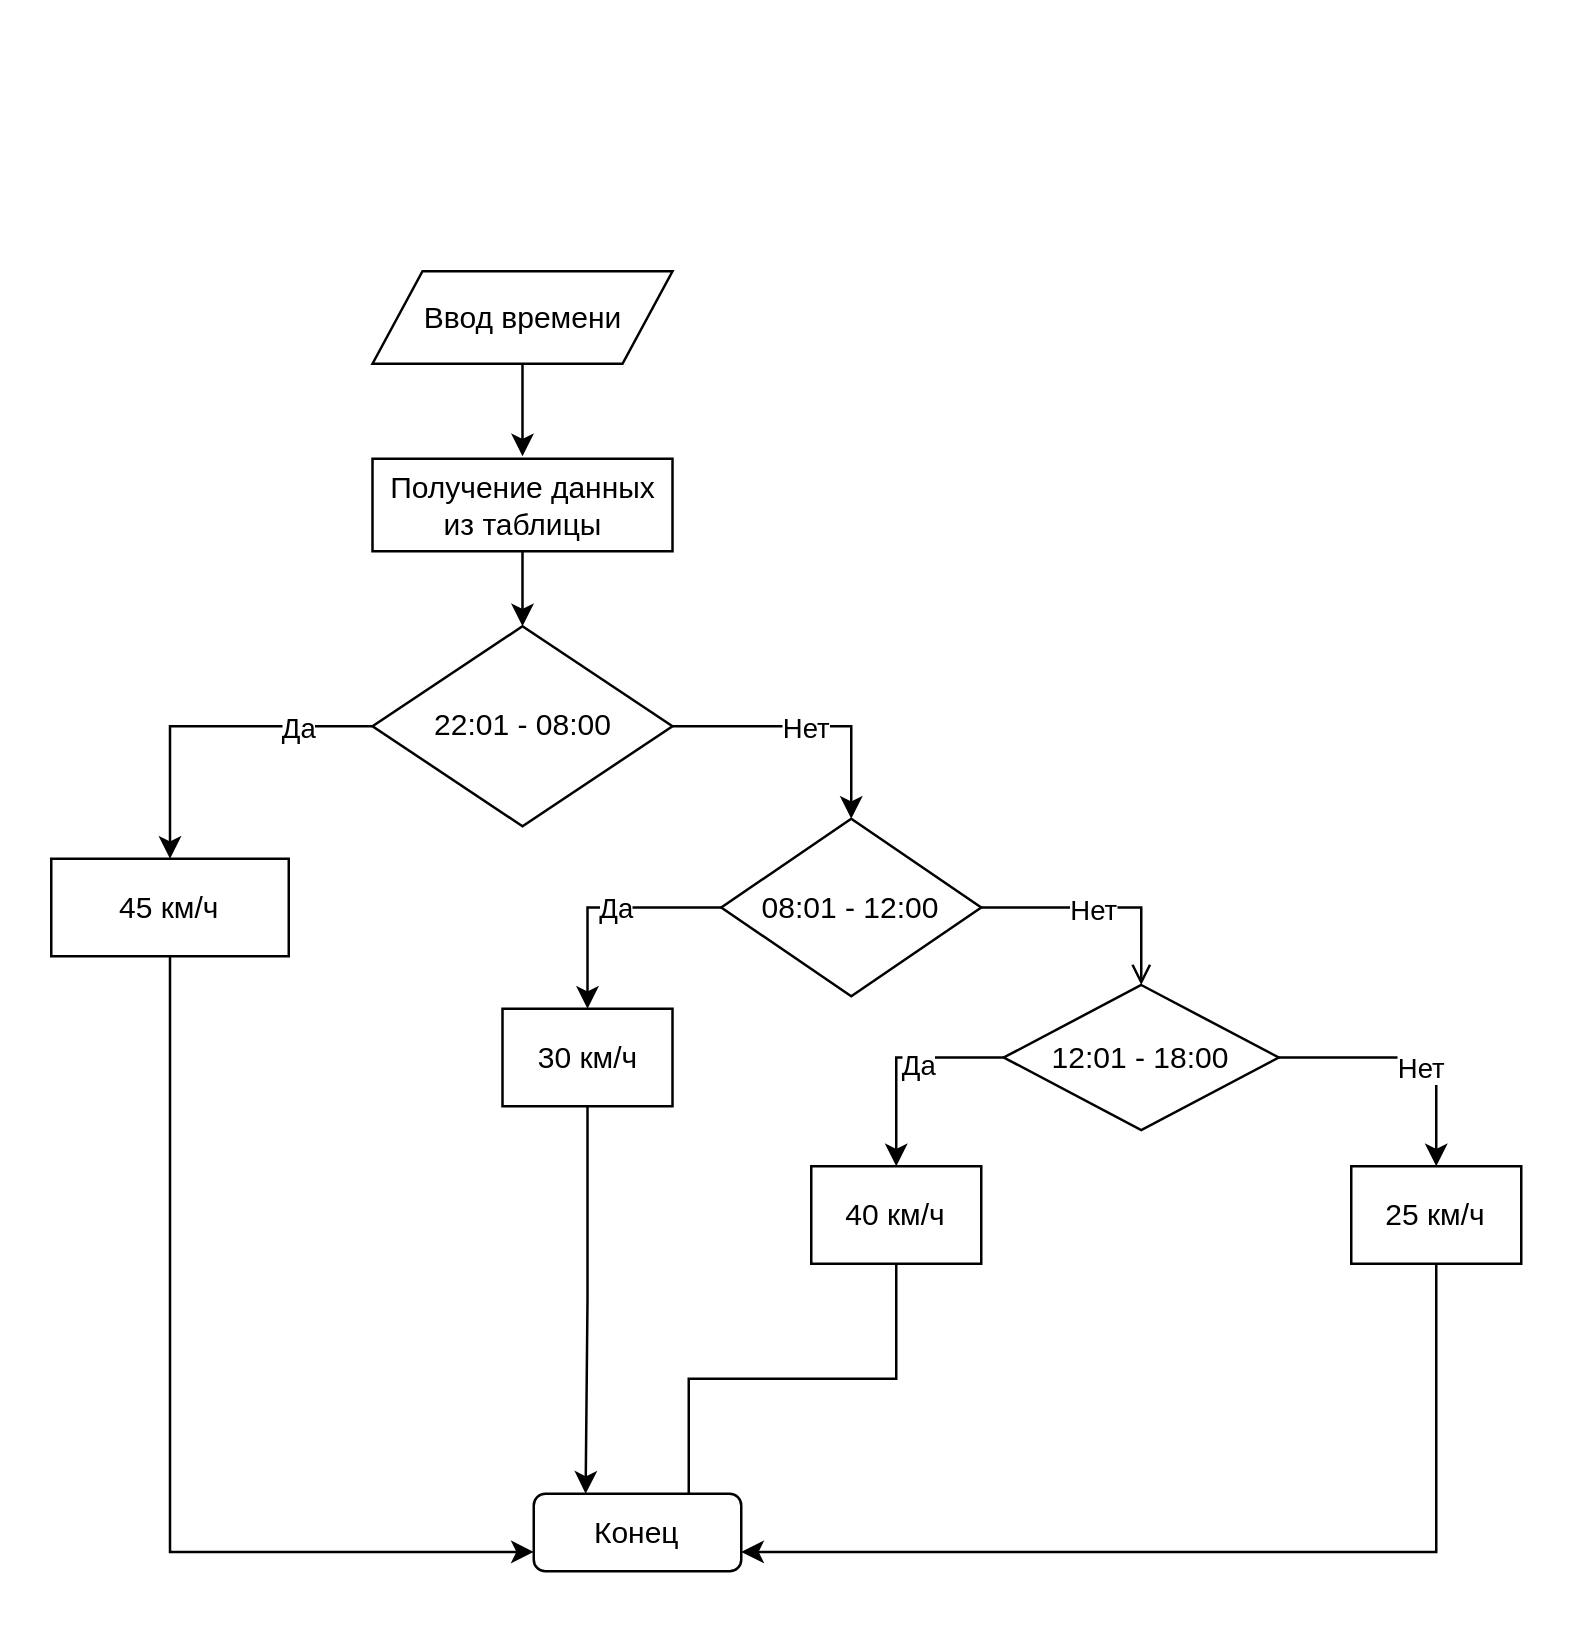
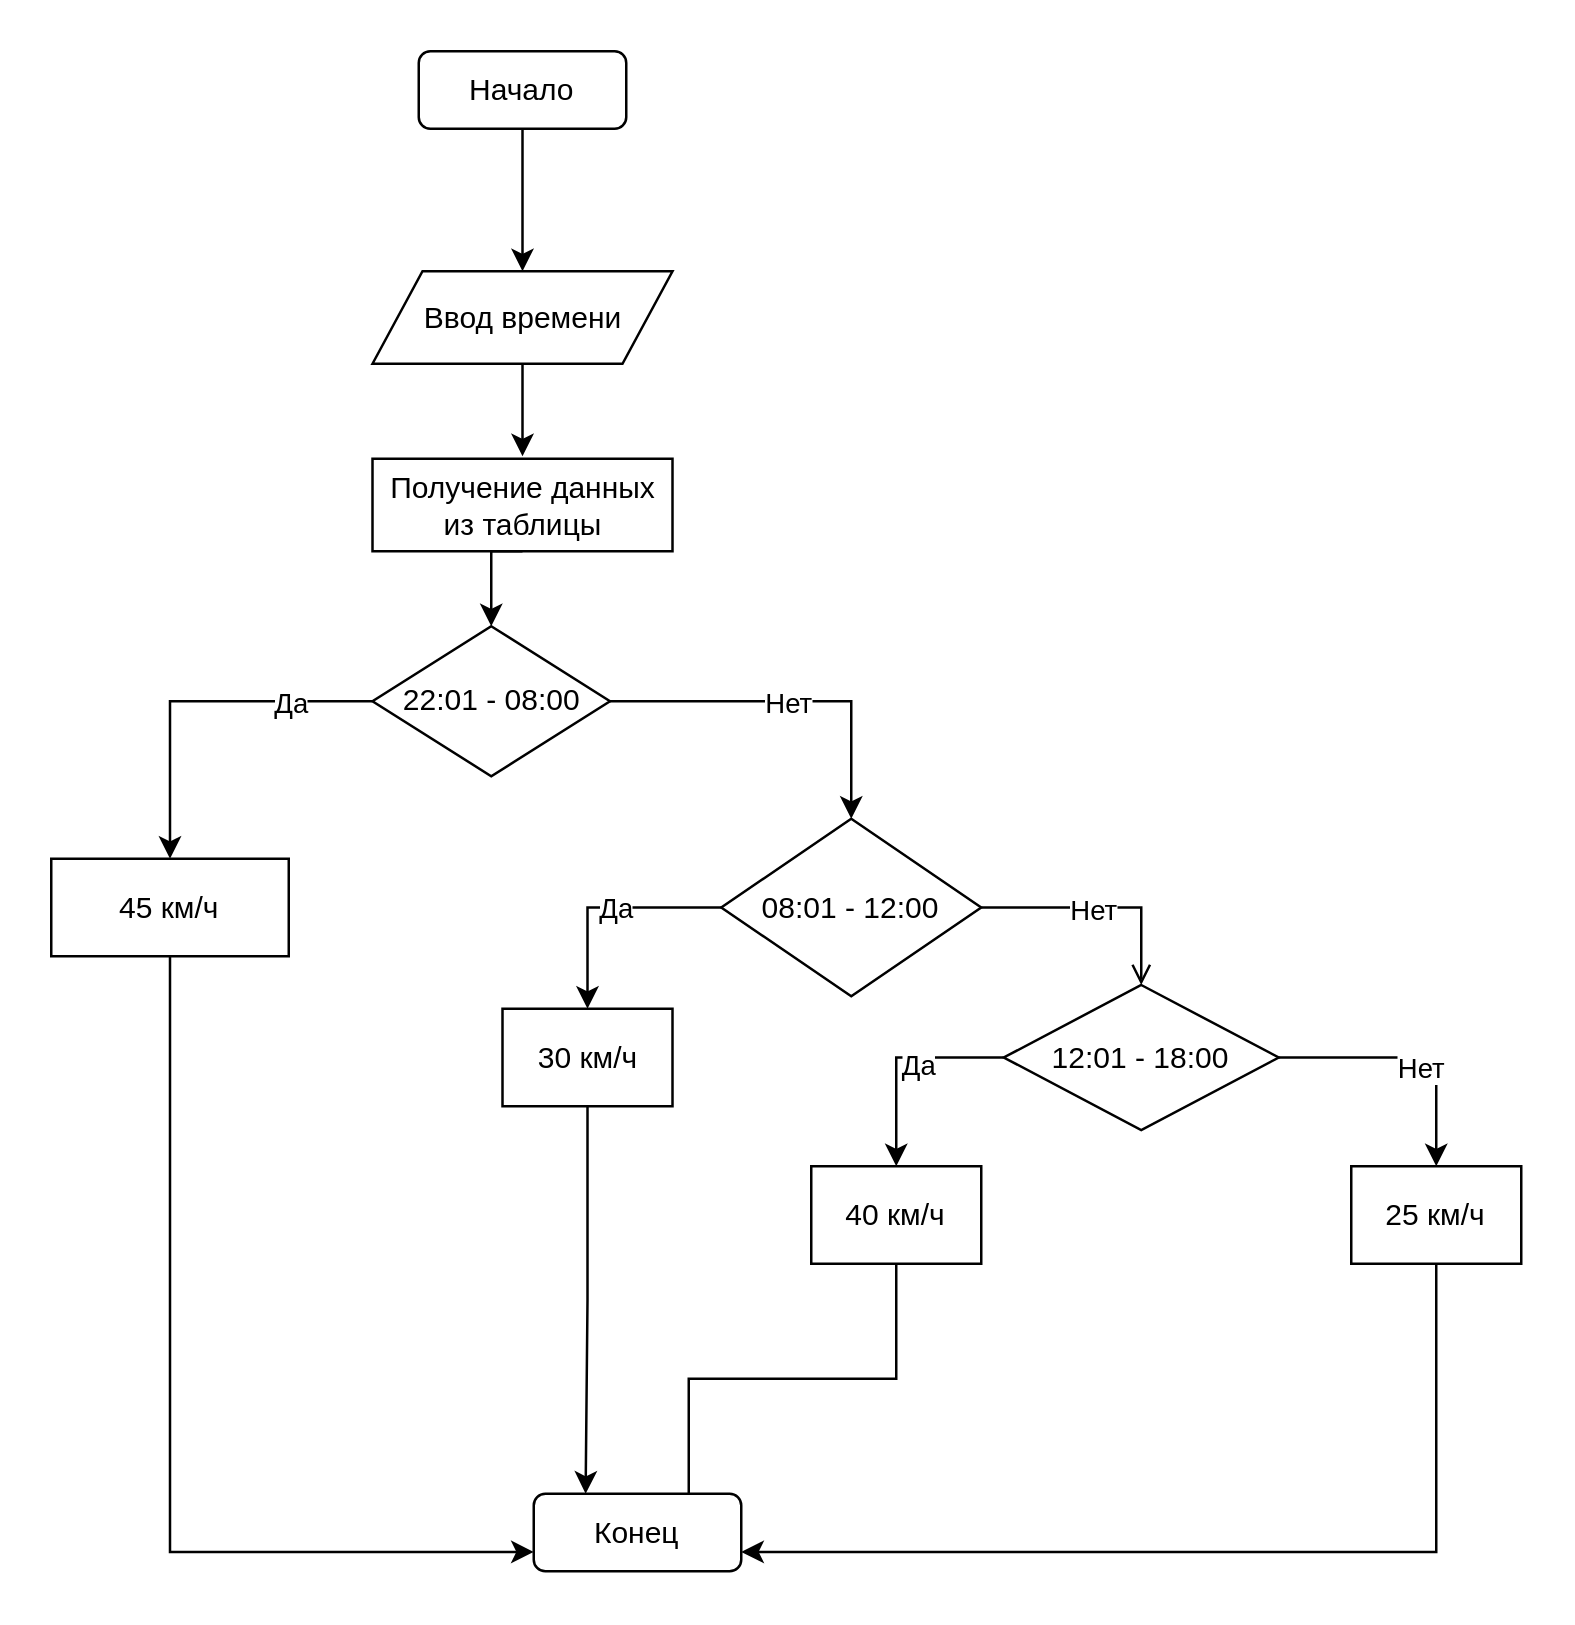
none -> (523, 90)
none -> (523, 192)
(523, 726) -> (491, 701)
